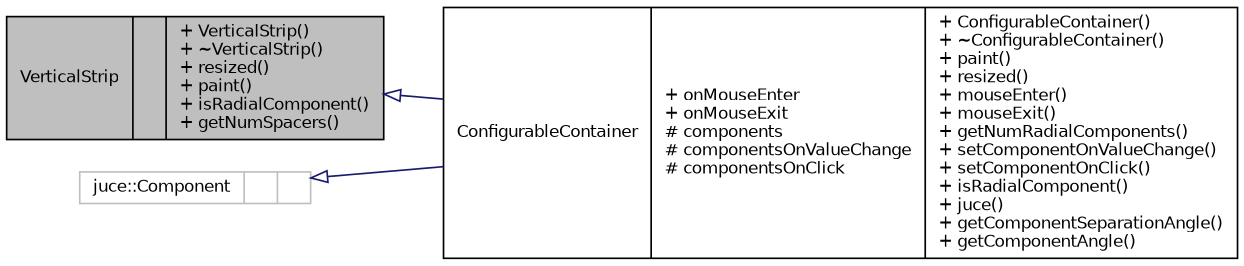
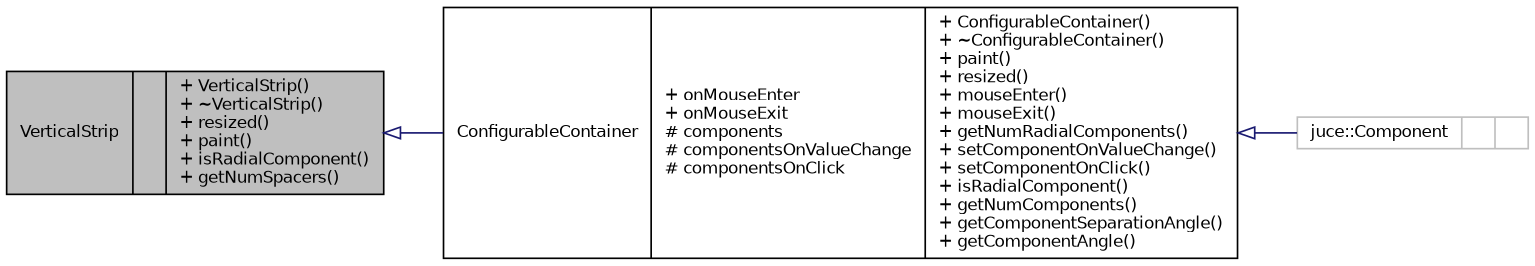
(386, 172) -> (1276, 133)
(972, 205) -> (1038, 205)
